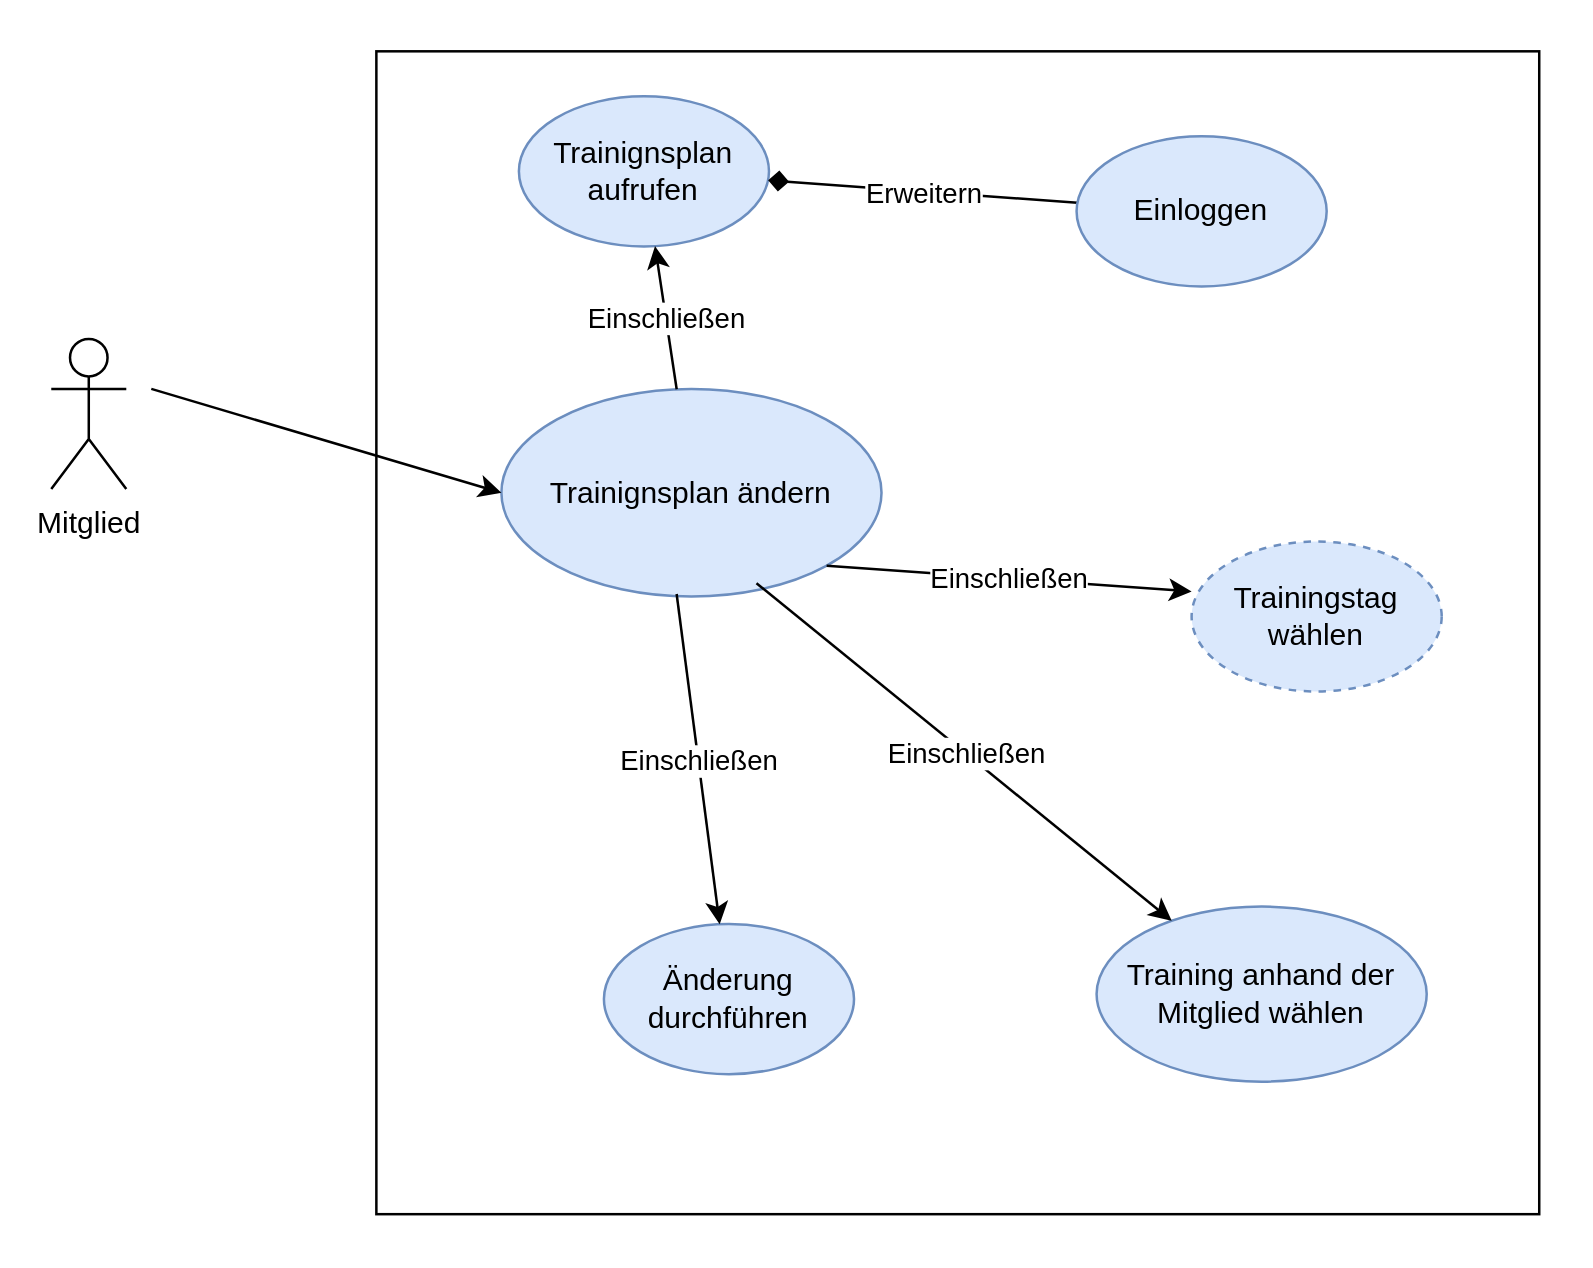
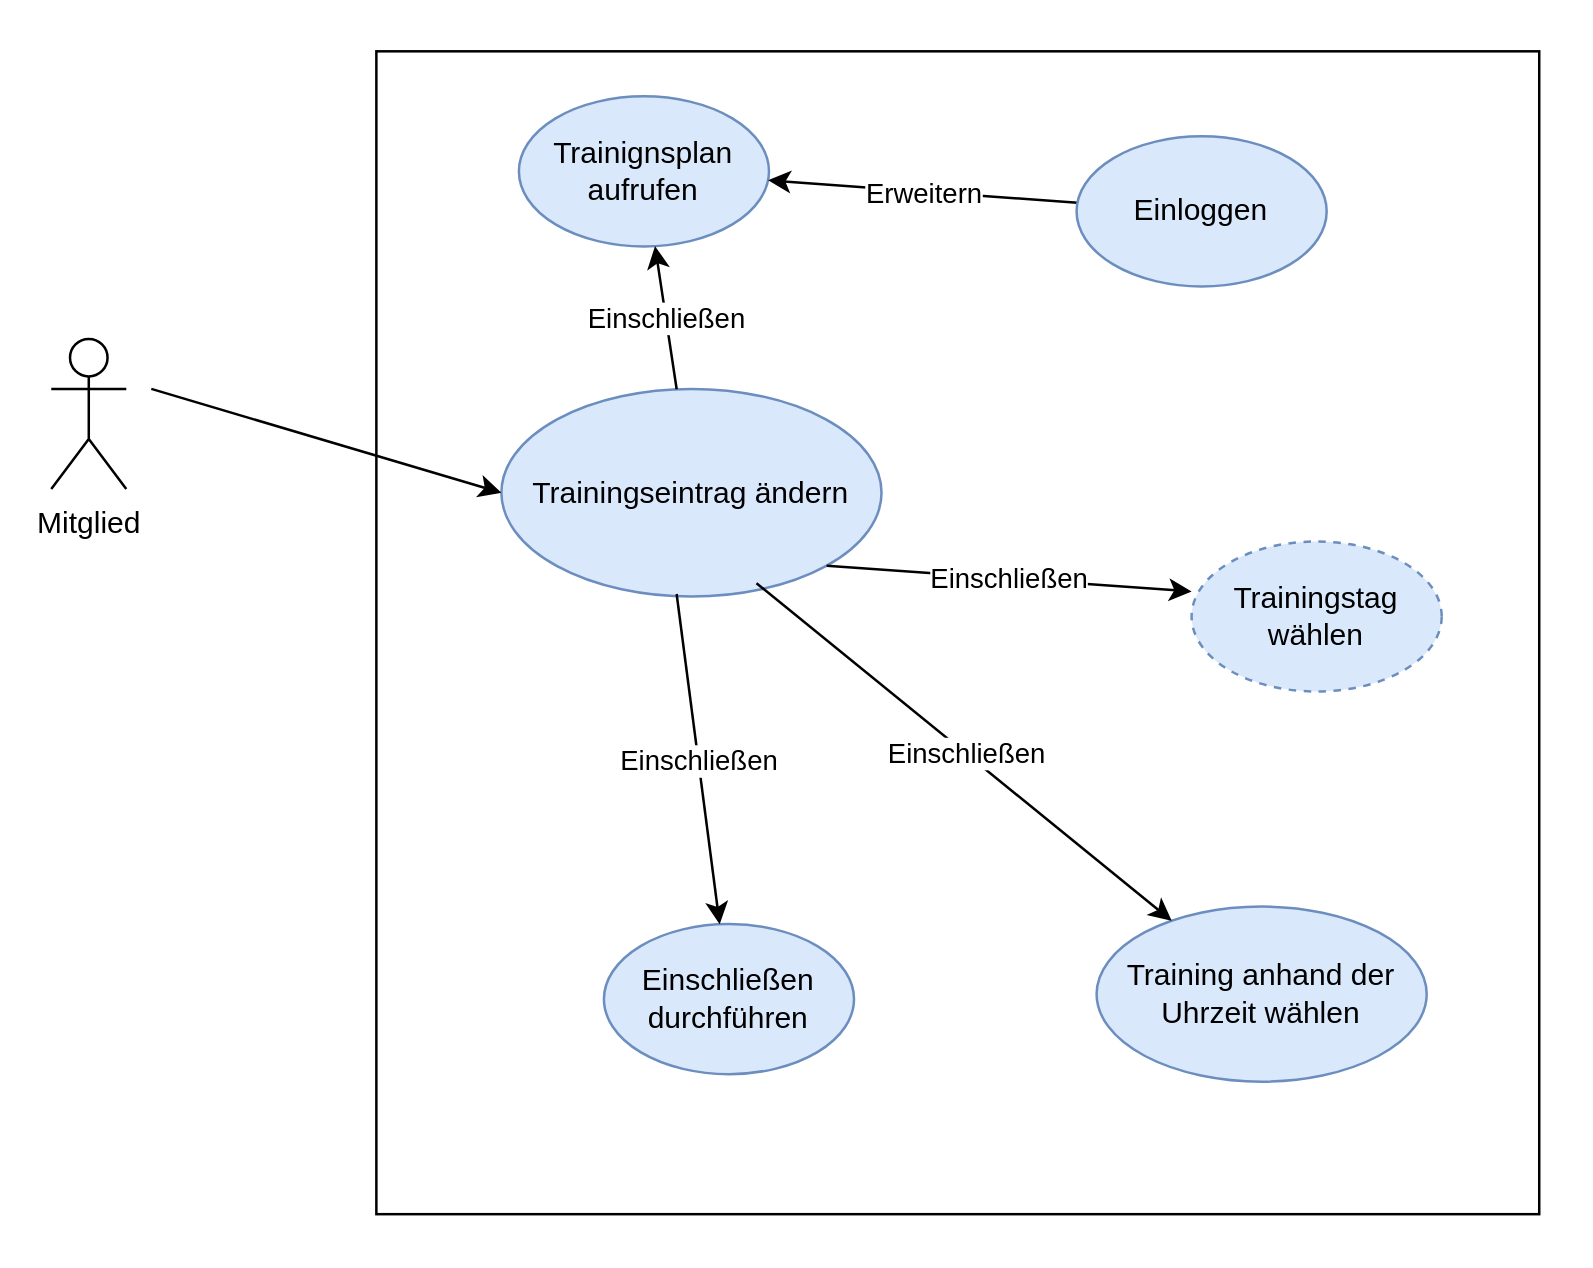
(788, 182) -> (787, 182)
(691, 494) -> (691, 494)
(1261, 994) -> (1261, 994)
(729, 999) -> (729, 999)
